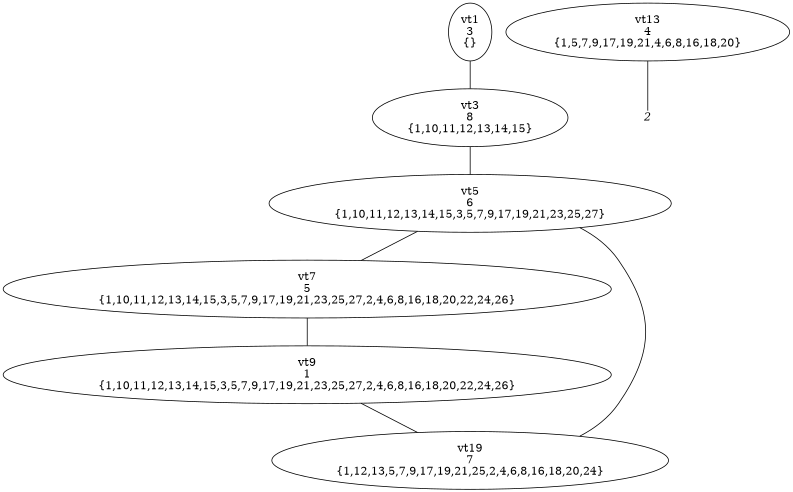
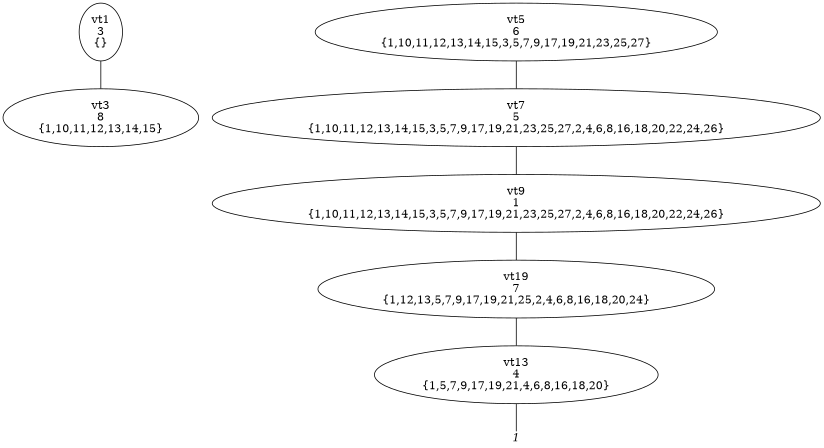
(648, 118) -> (516, 438)
(470, 161) -> none
(646, 332) -> (516, 332)
